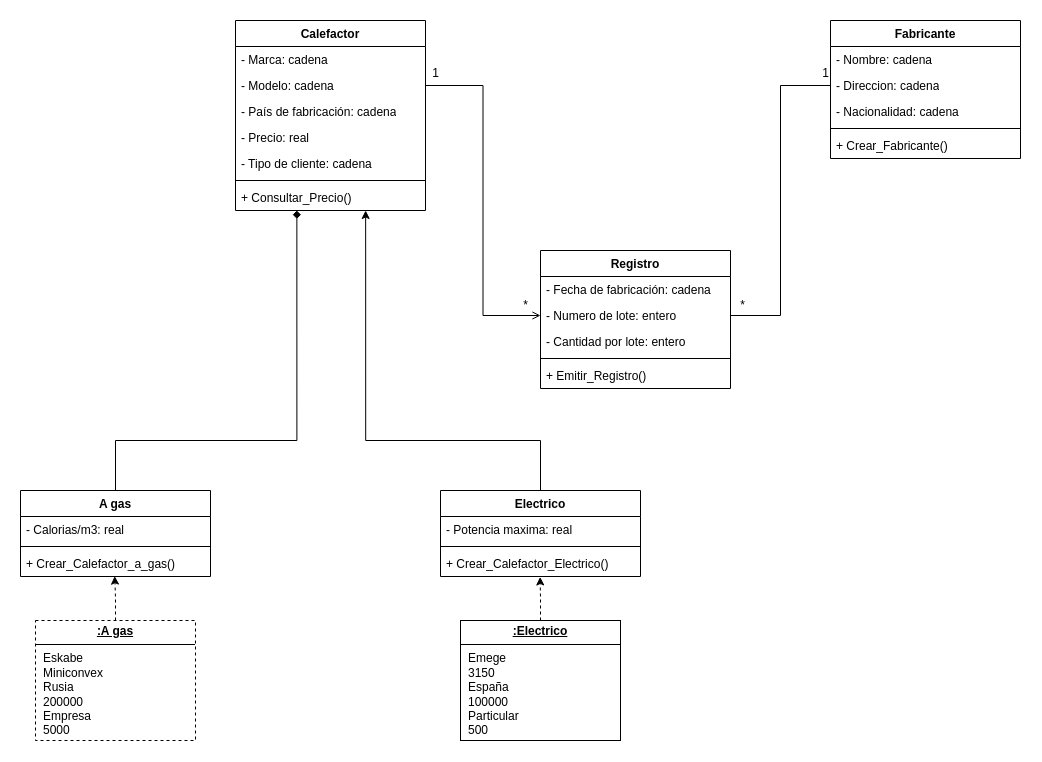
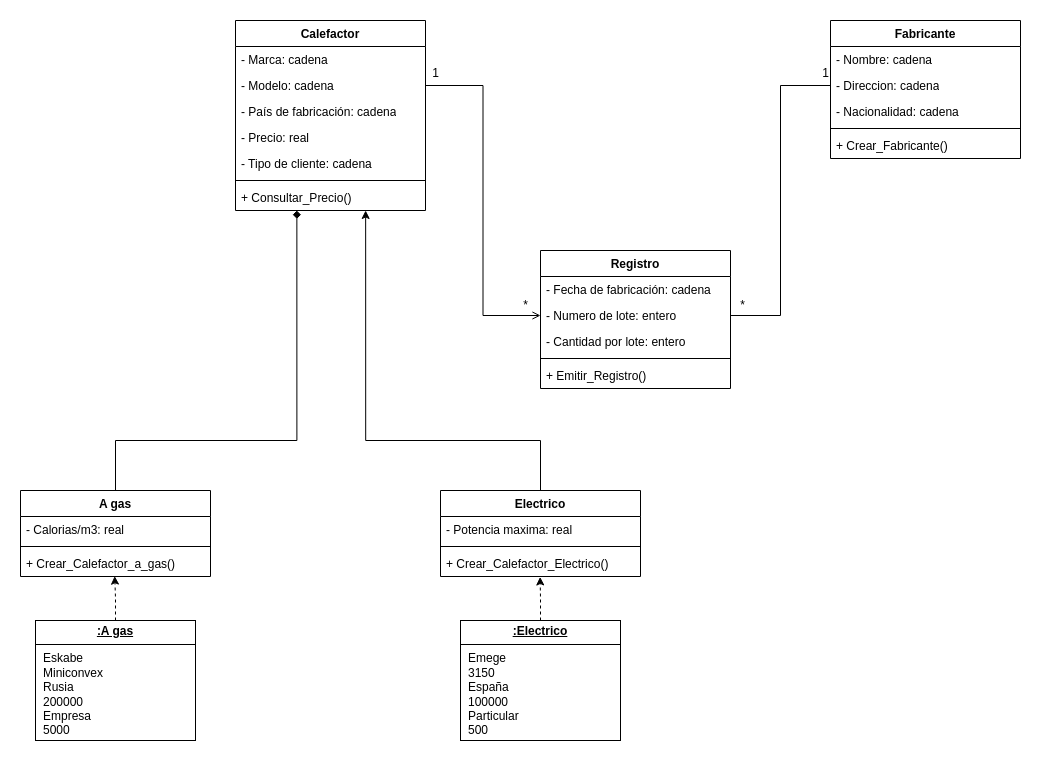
(116, 681) -> (116, 681)
